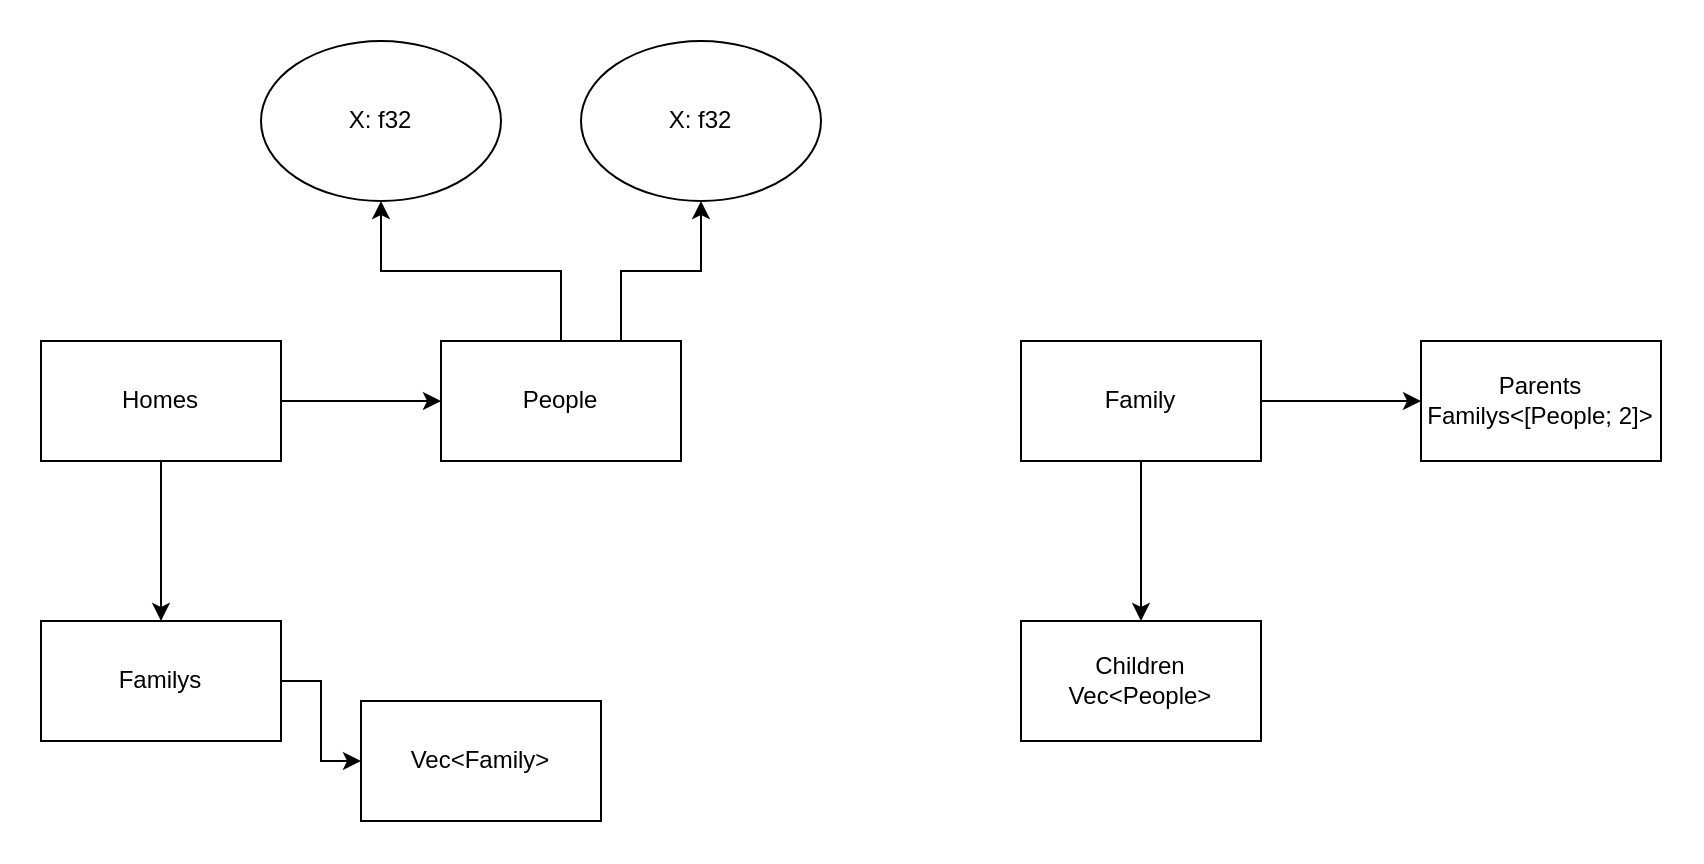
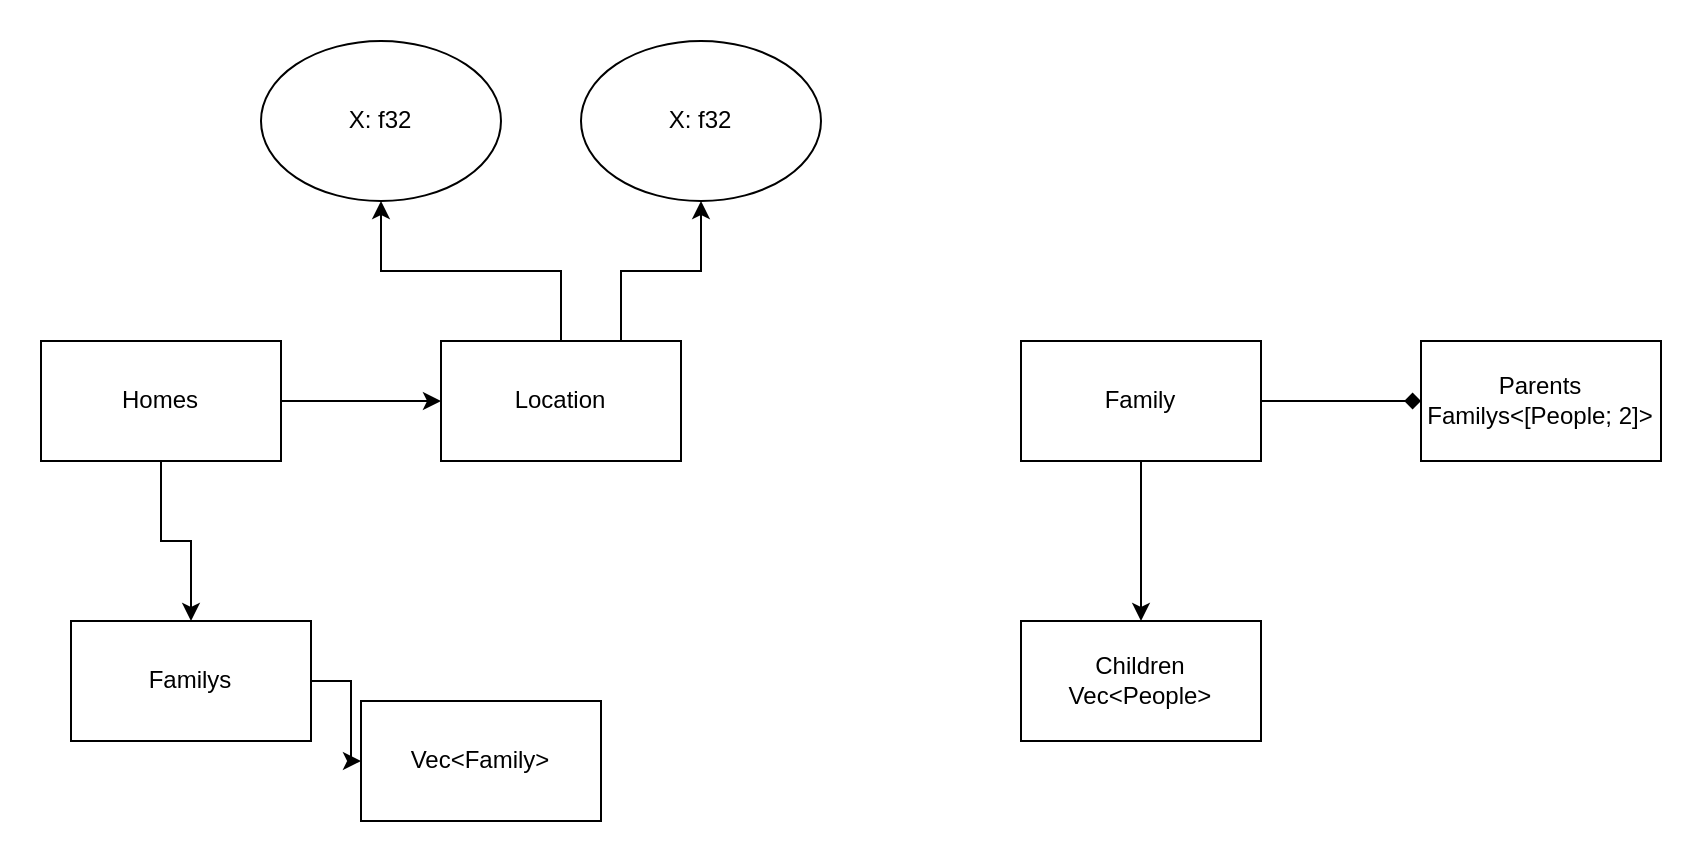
(561, 401) -> (561, 401)
(1405, 401) -> (1404, 401)
(161, 681) -> (191, 681)
